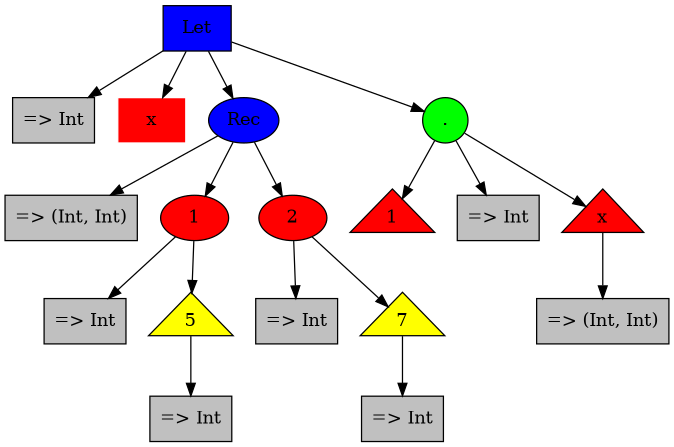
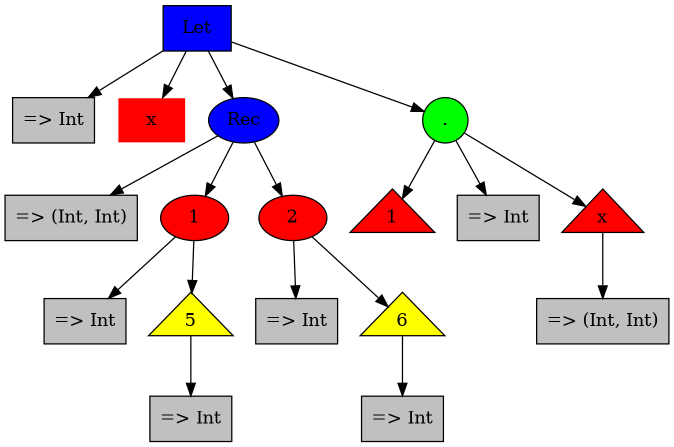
(402, 321) -> (402, 321)
